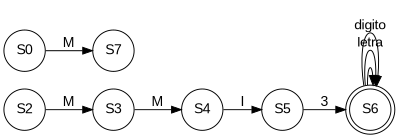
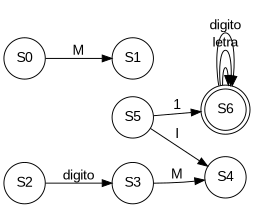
(113, 51) -> (133, 58)
(69, 102) -> (79, 176)
(324, 102) -> (177, 105)
(238, 110) -> (175, 145)
